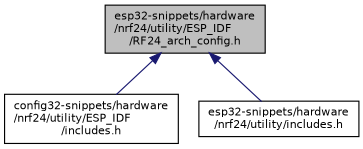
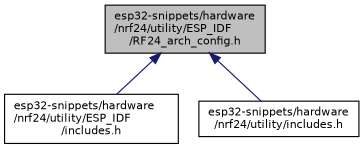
(91, 119) -> (91, 119)
